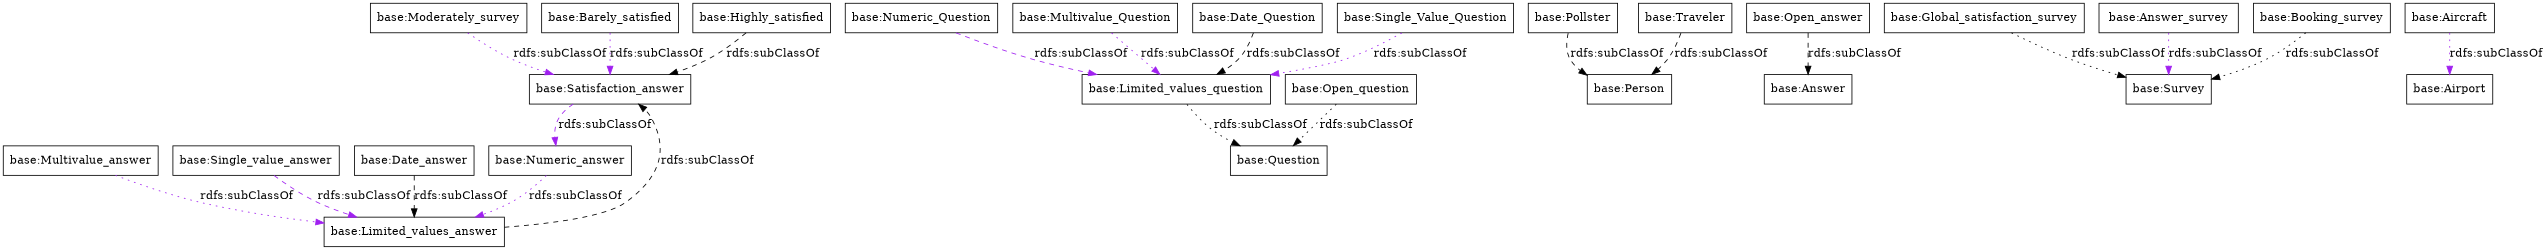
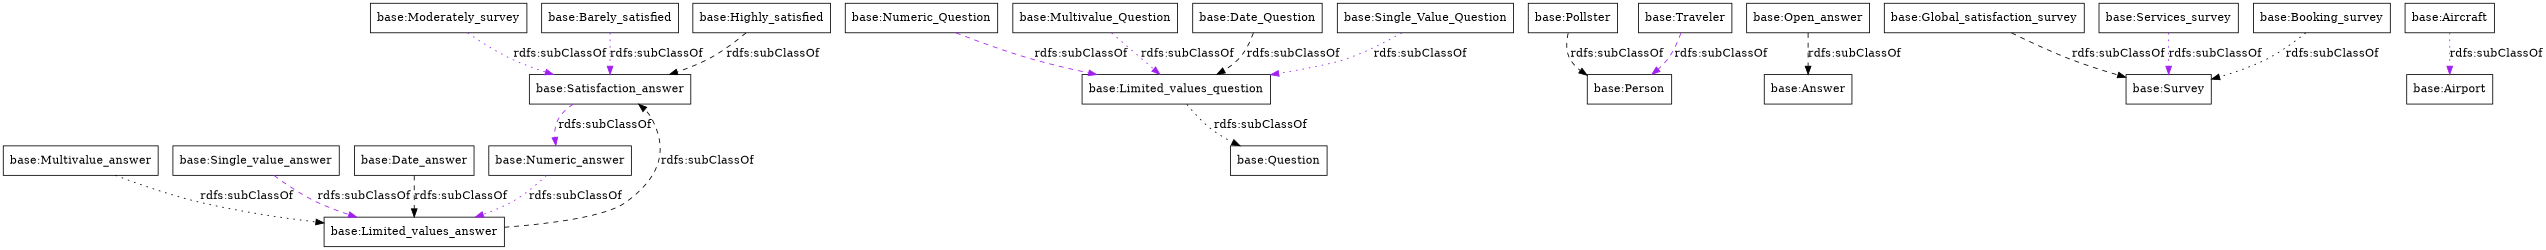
(2169, 18) -> (2169, 18)
(1672, 53) -> (1672, 53)
(2064, 57) -> (2064, 57)
(1351, 89) -> none
(214, 205) -> (214, 205)
